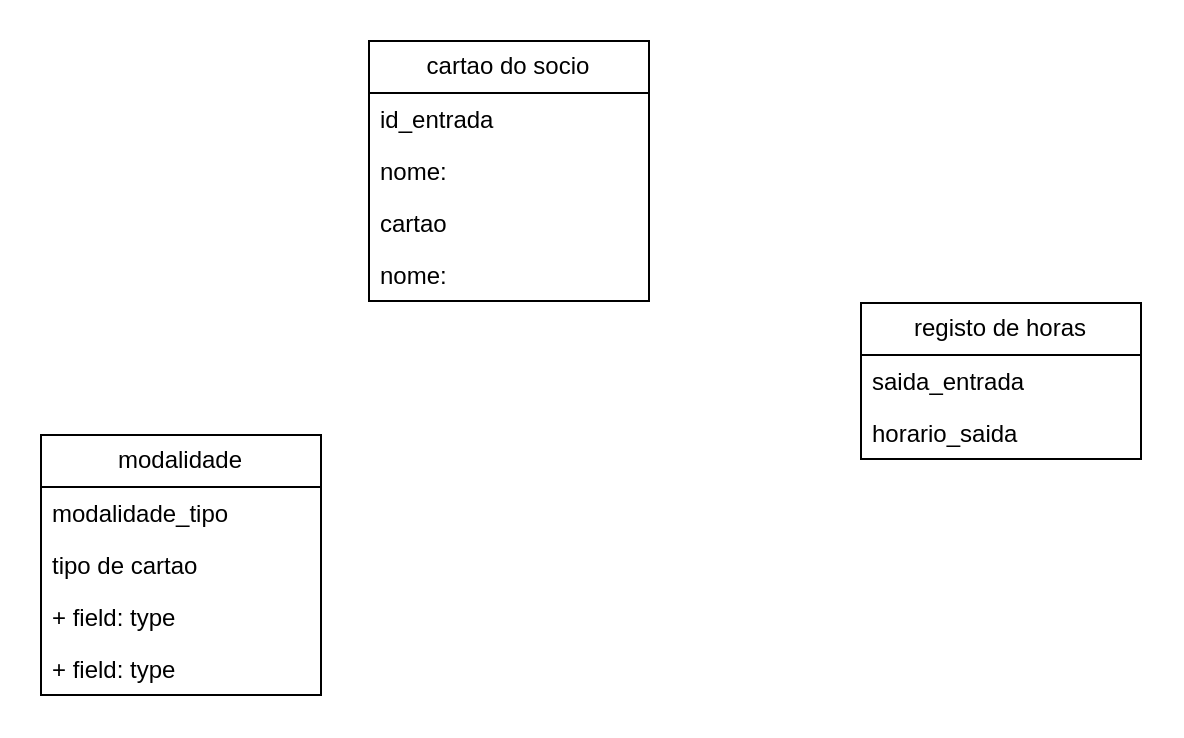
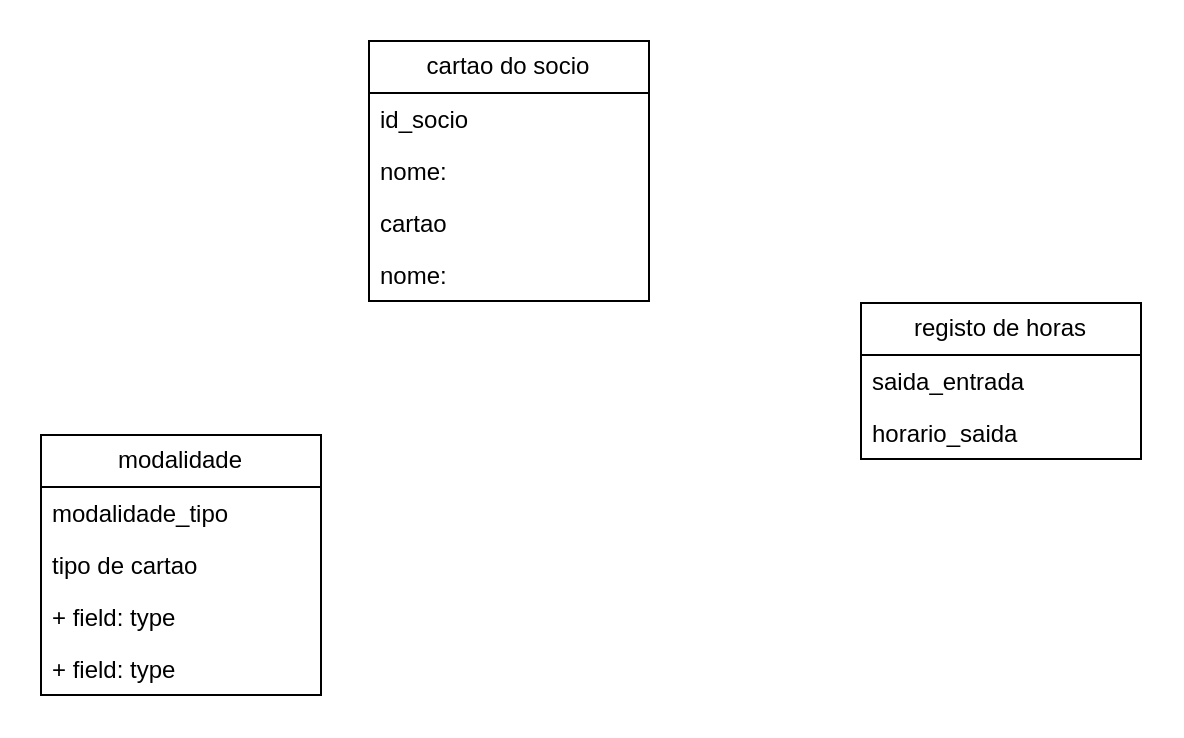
(445, 121) -> (429, 121)
